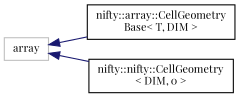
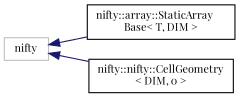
(161, 22) -> (161, 22)
(26, 49) -> (26, 49)
